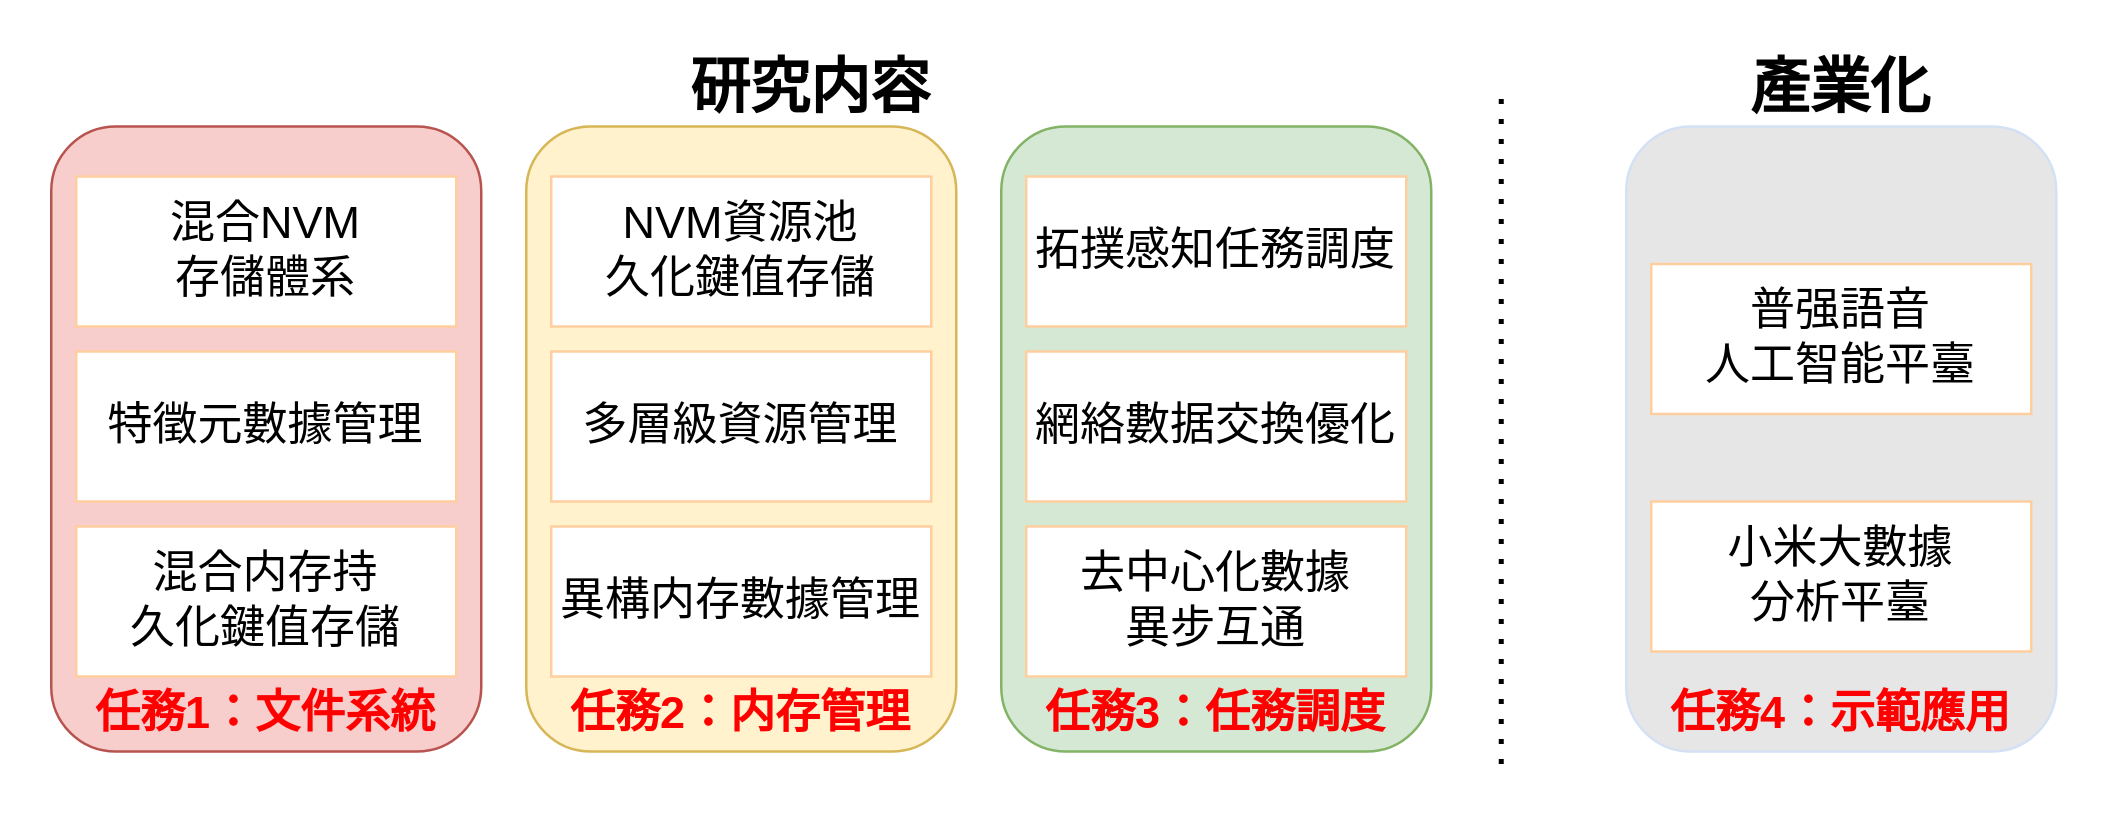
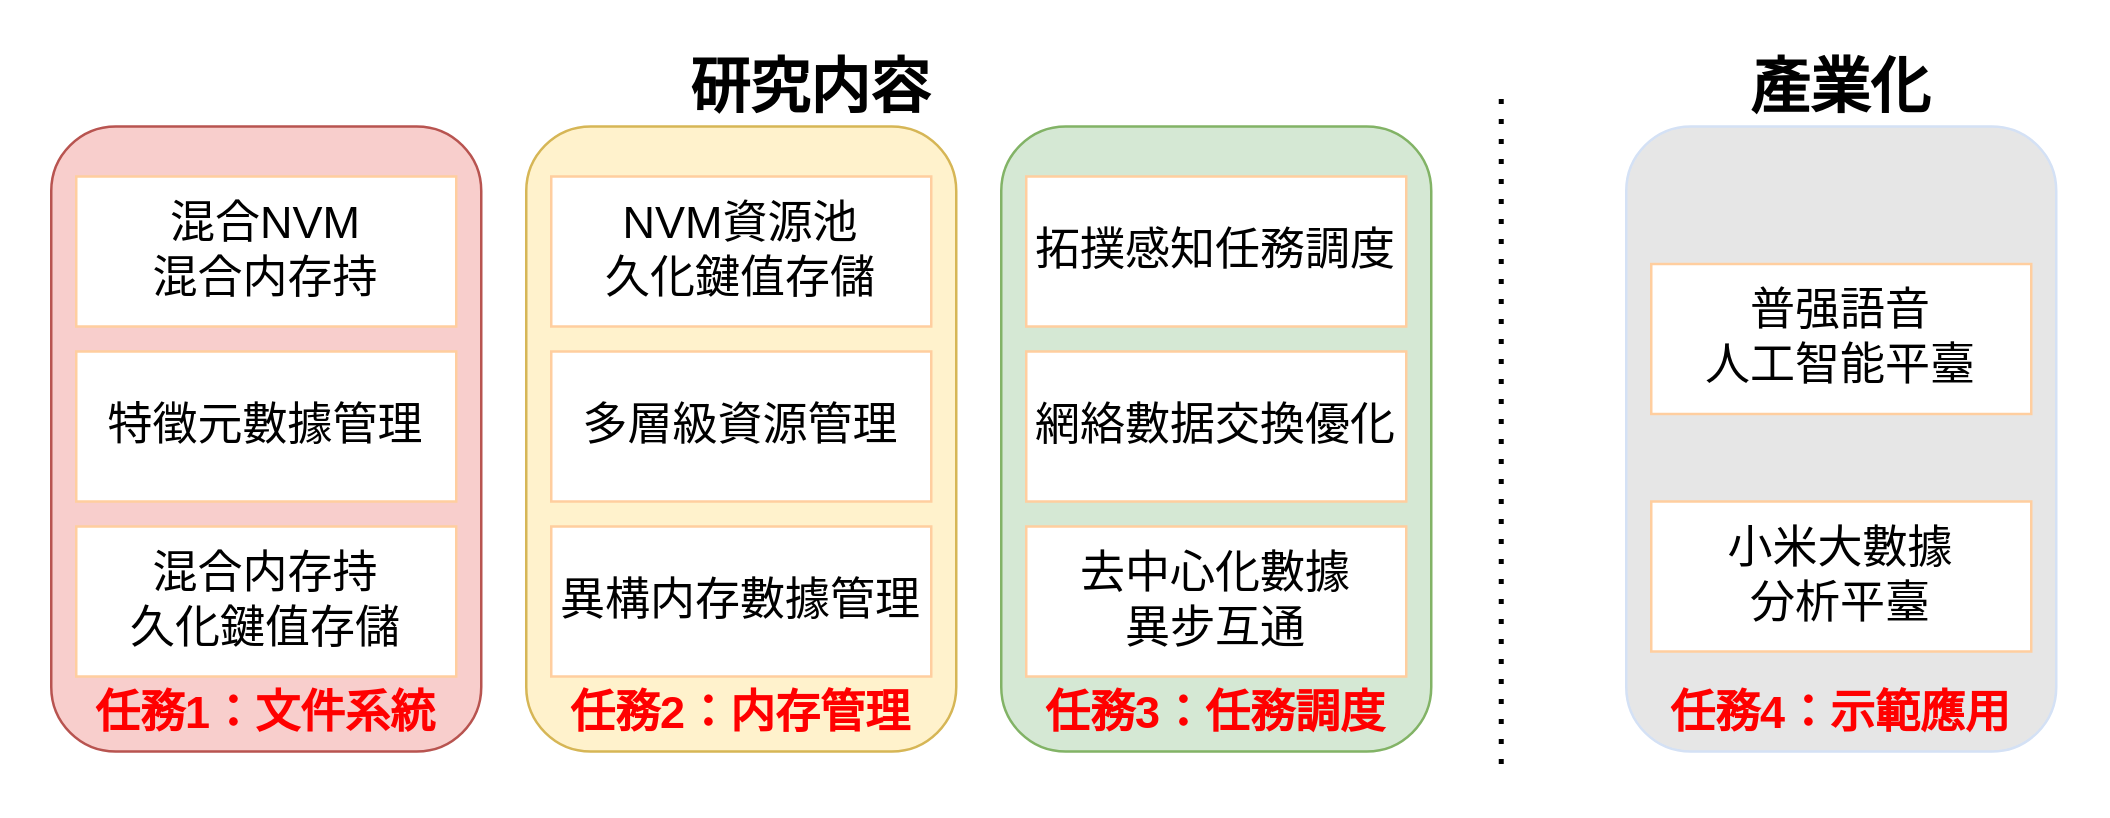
(266, 251) -> (266, 251)
